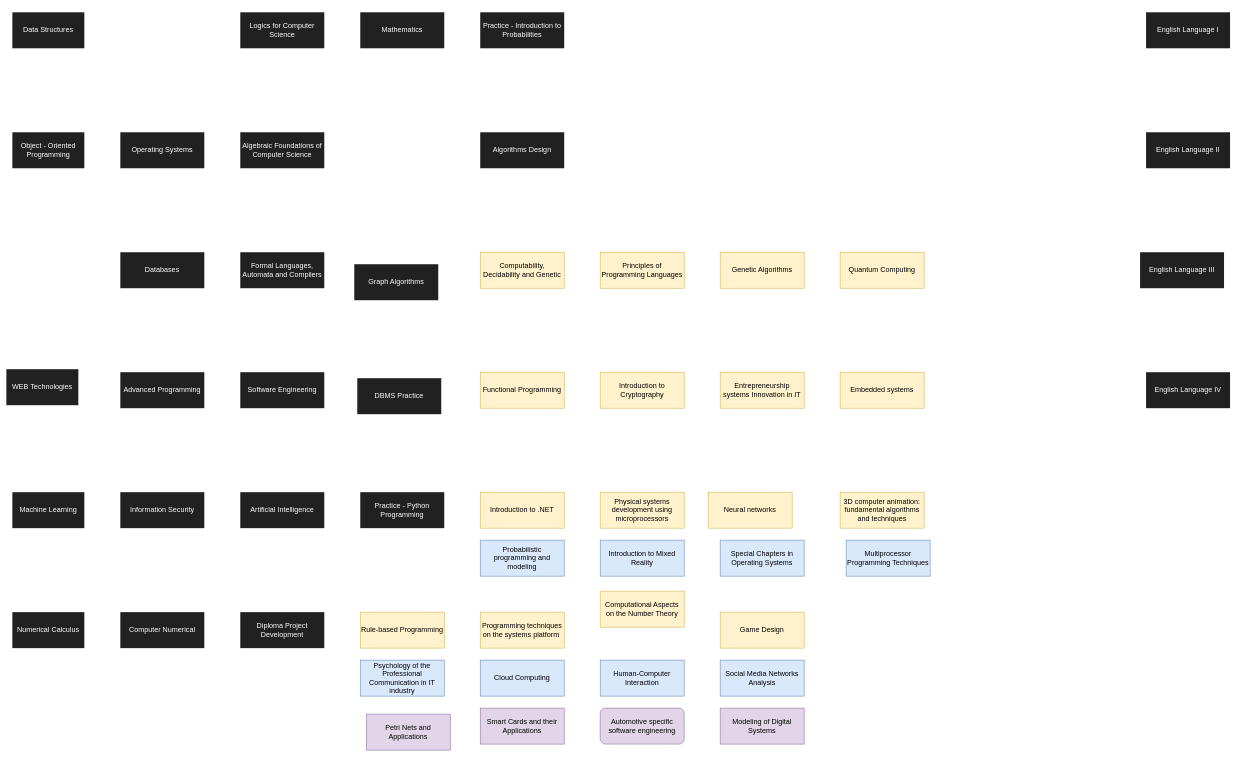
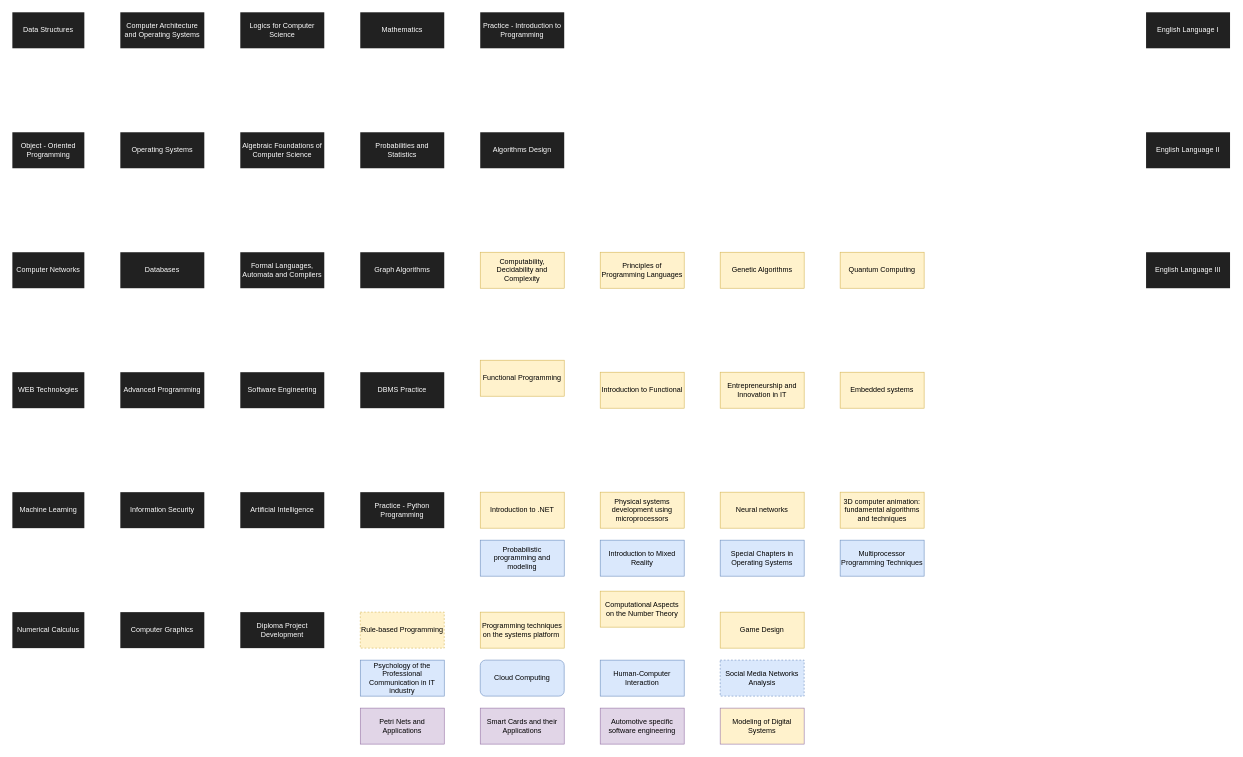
none -> (162, 30)
(522, 30) -> (522, 30)
none -> (402, 150)
none -> (48, 270)
(522, 270) -> (522, 270)
(1182, 270) -> (1188, 270)
(396, 282) -> (402, 270)
(42, 387) -> (48, 390)
(522, 390) -> (522, 378)
(642, 390) -> (642, 390)
(762, 390) -> (762, 390)
(1188, 390) -> none
(399, 396) -> (402, 390)
(750, 510) -> (762, 510)
(888, 558) -> (882, 558)
(162, 630) -> (162, 630)
(402, 630) -> (402, 630)
(522, 678) -> (522, 678)
(762, 678) -> (762, 678)
(642, 726) -> (642, 726)
(762, 726) -> (762, 726)
(408, 732) -> (402, 726)
